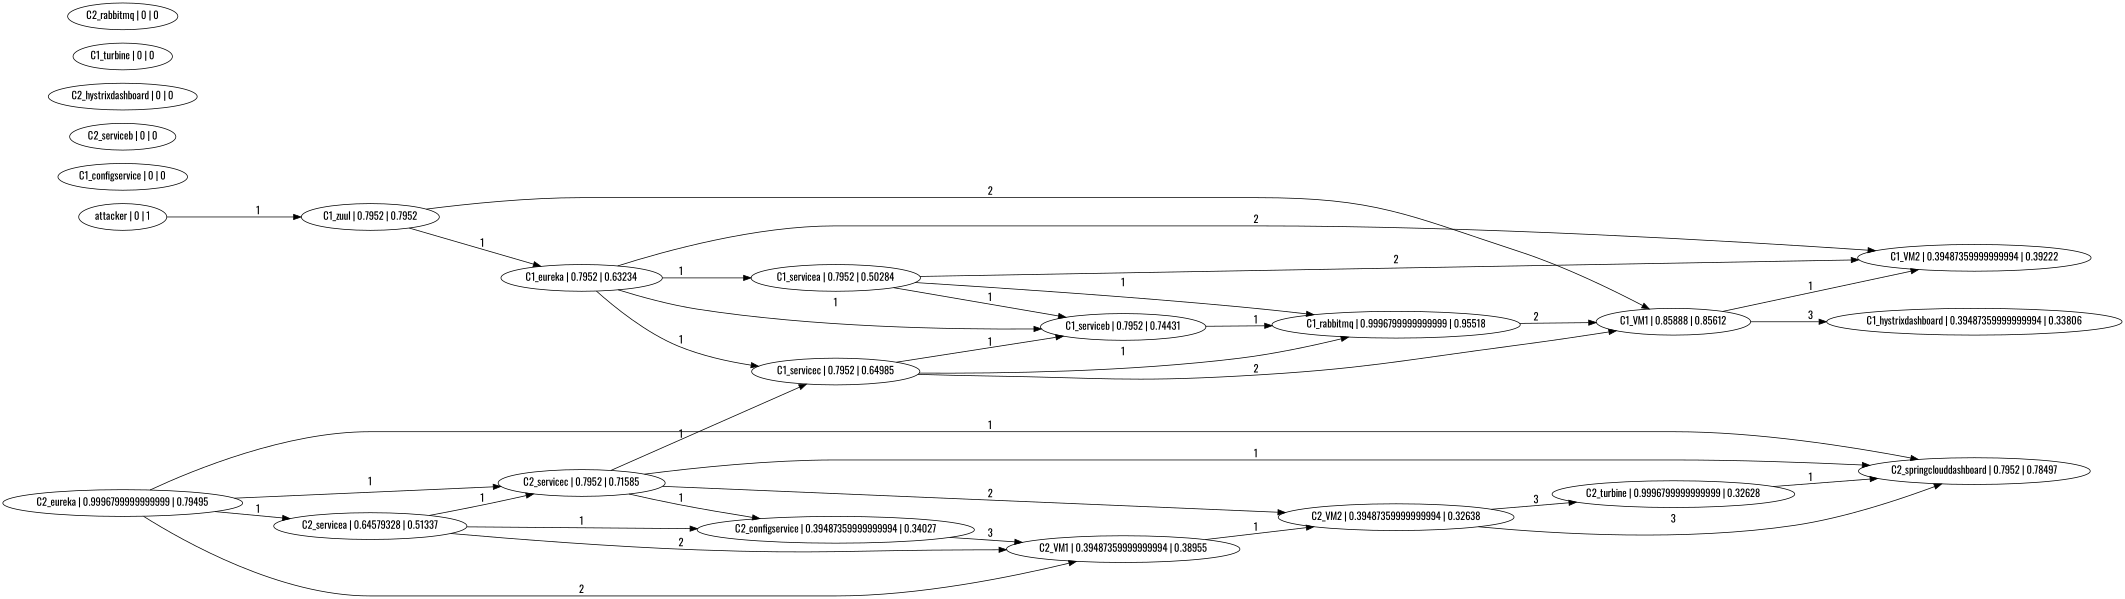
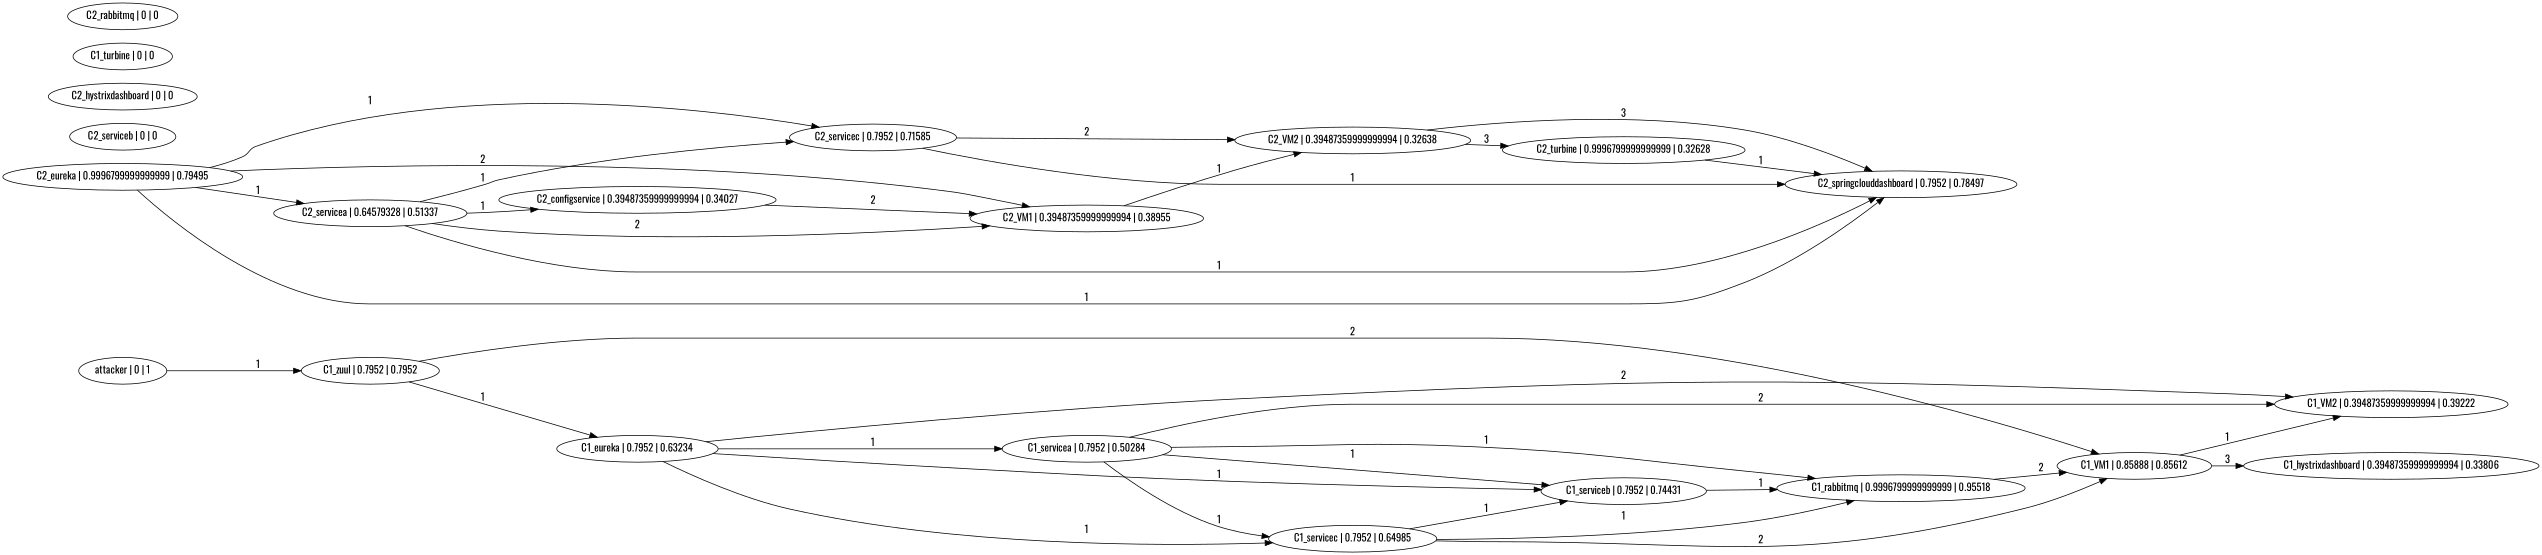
(123, 177) -> none
none -> (1141, 272)
(710, 427) -> (1178, 510)
(691, 507) -> none
(990, 534) -> (873, 201)
